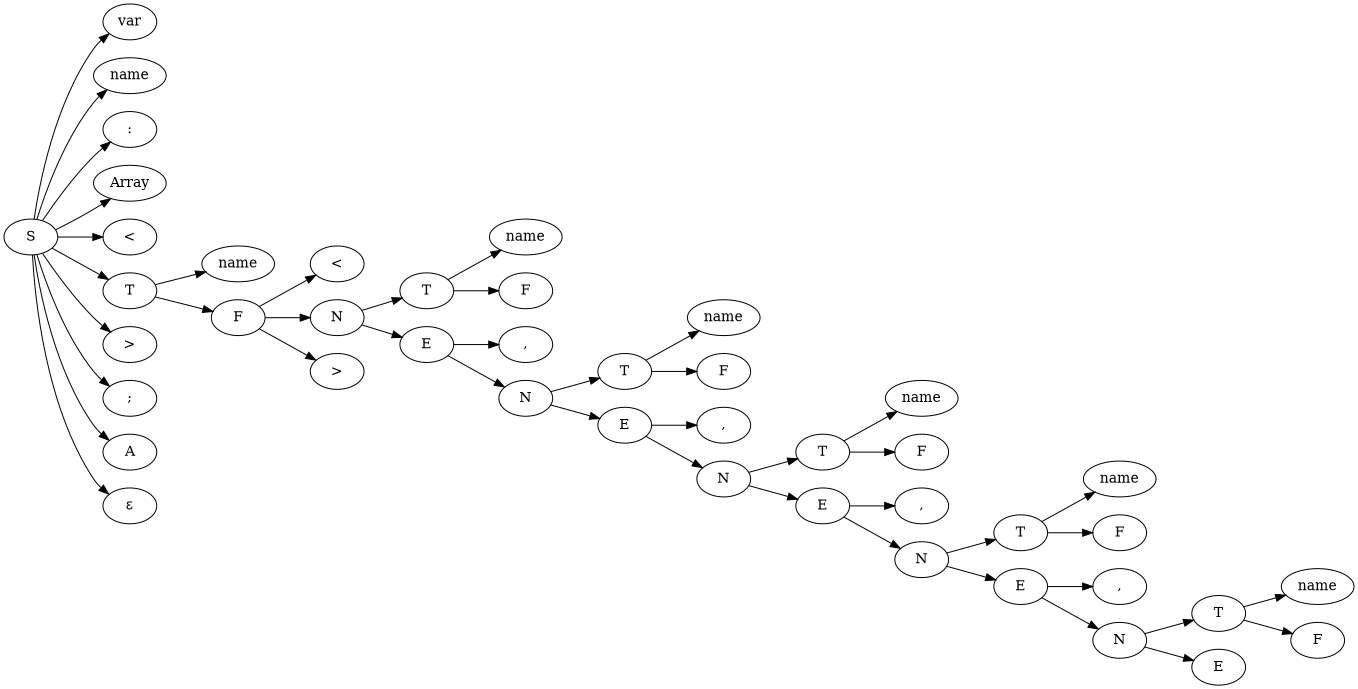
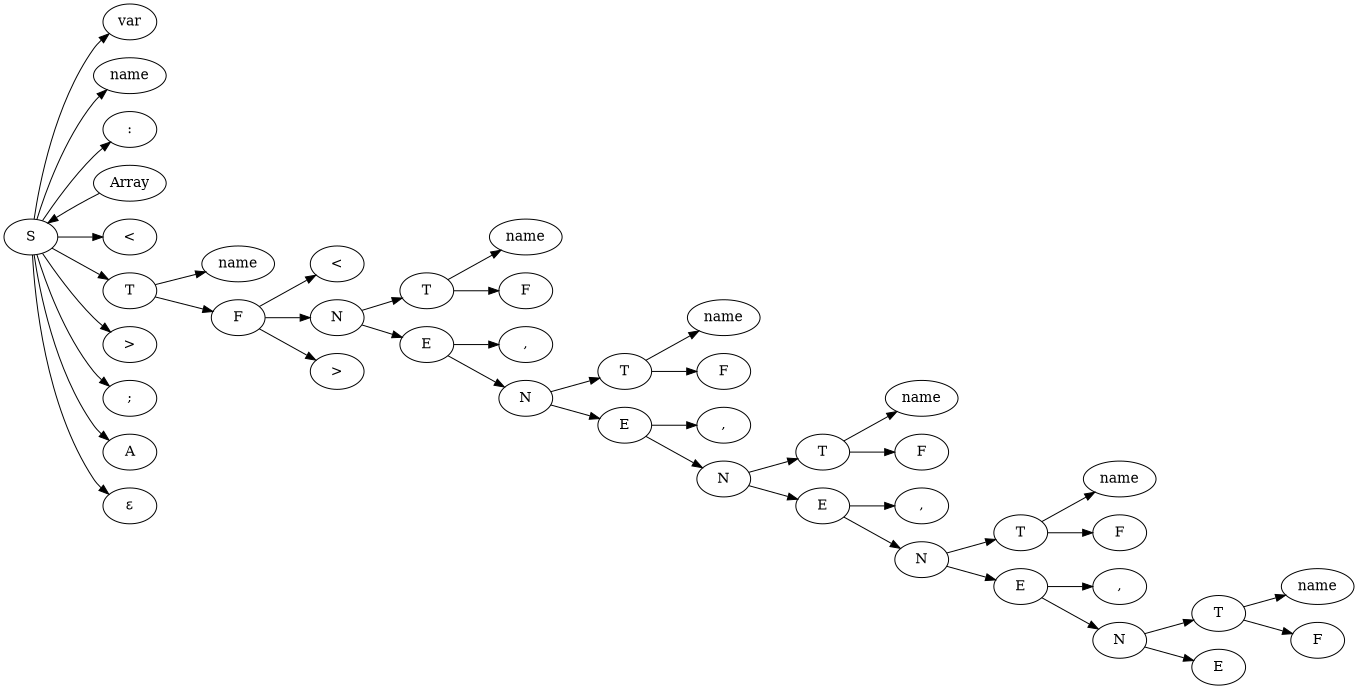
(79, 217) -> (78, 205)
